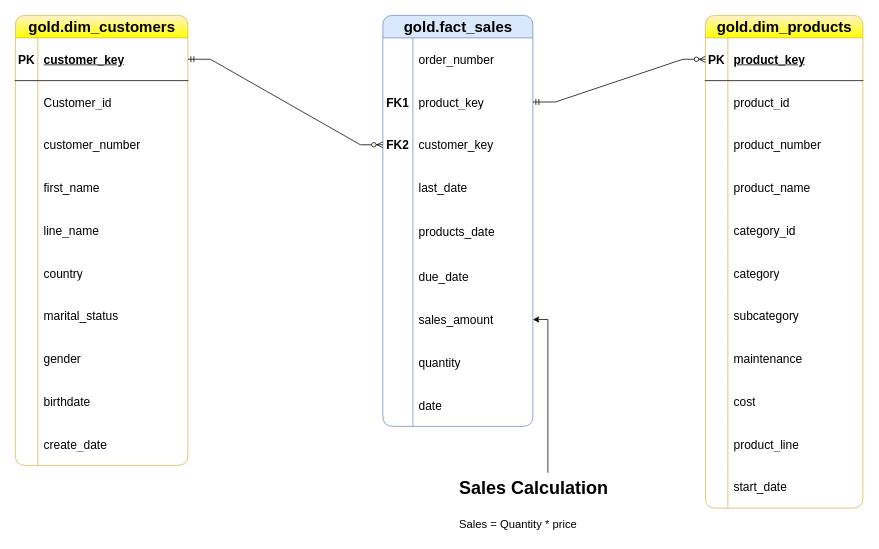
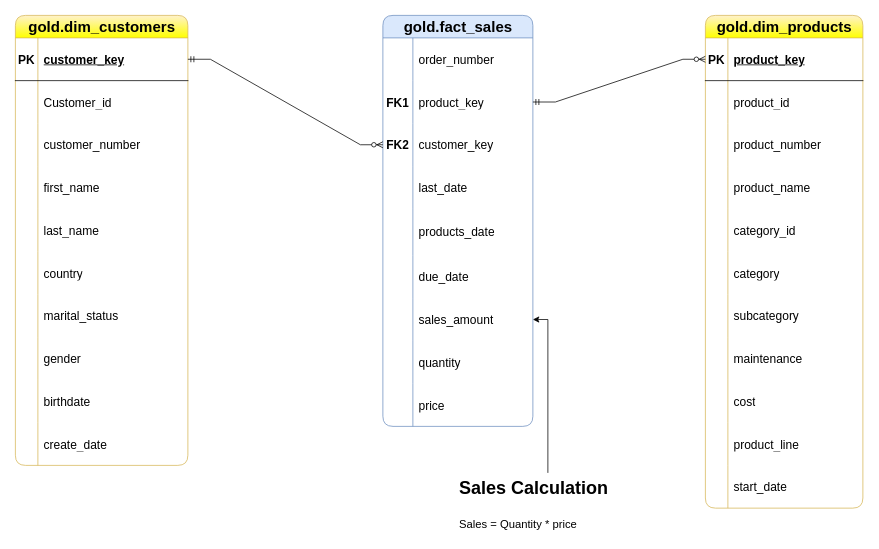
(71, 231) -> (73, 231)
(432, 405) -> (434, 405)
